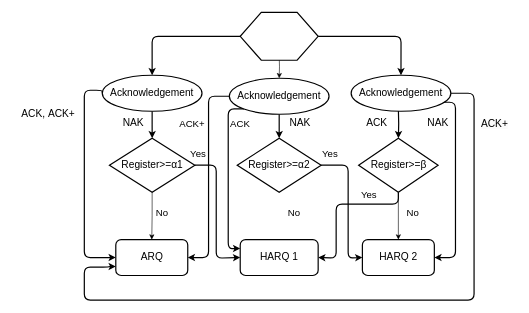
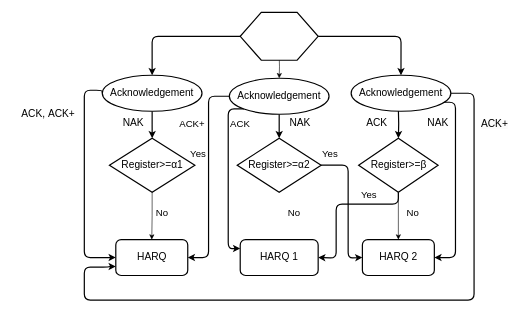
(216, 210) -> none
(152, 258) -> (152, 258)
